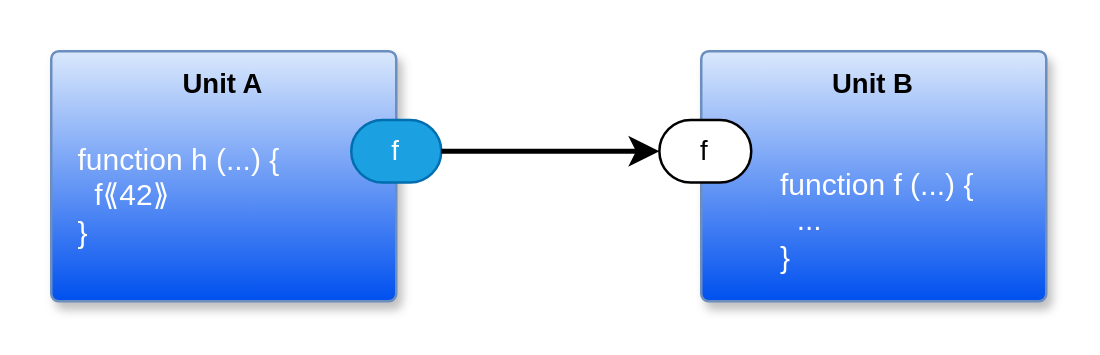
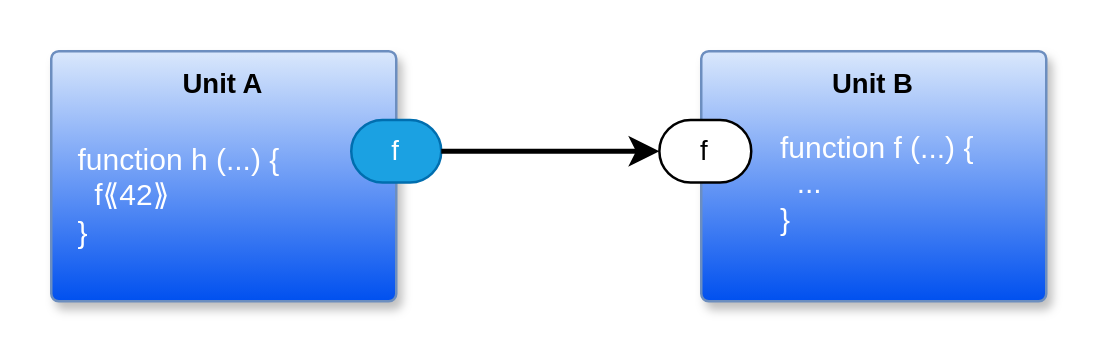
(901, 214) -> (901, 176)
